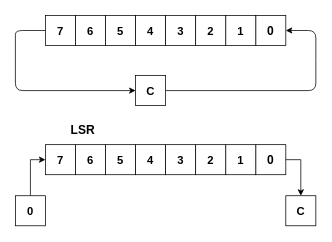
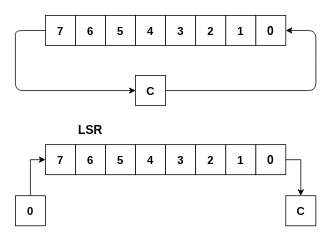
(83, 129) -> (90, 129)
